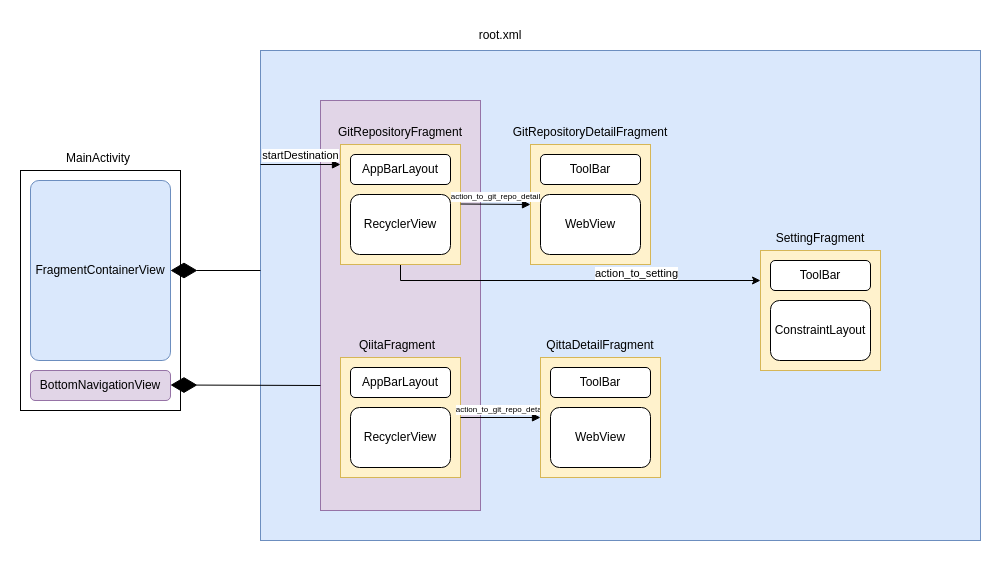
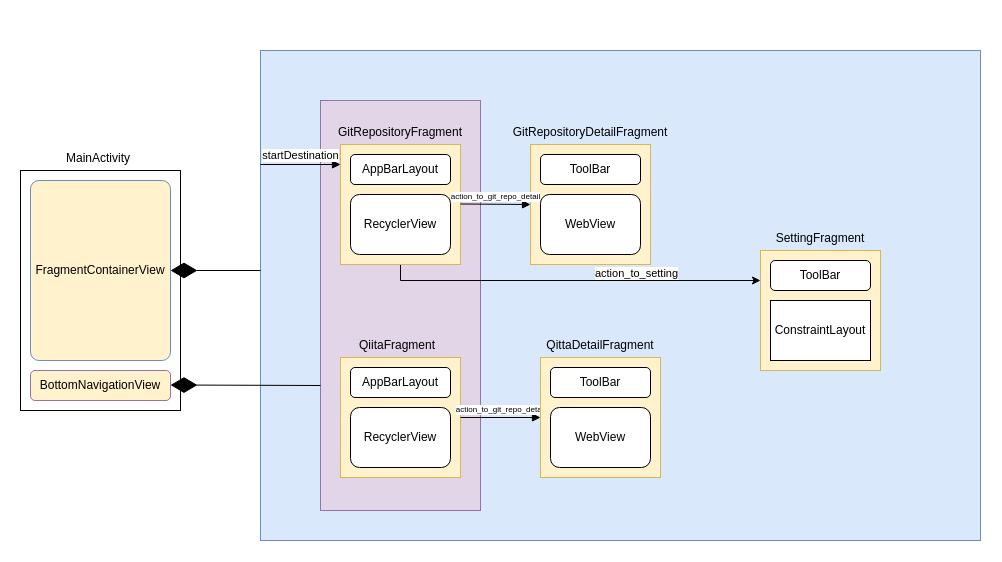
(501, 36) -> none
(101, 271) -> (101, 271)
(821, 331) -> (821, 331)
(101, 386) -> (101, 386)
